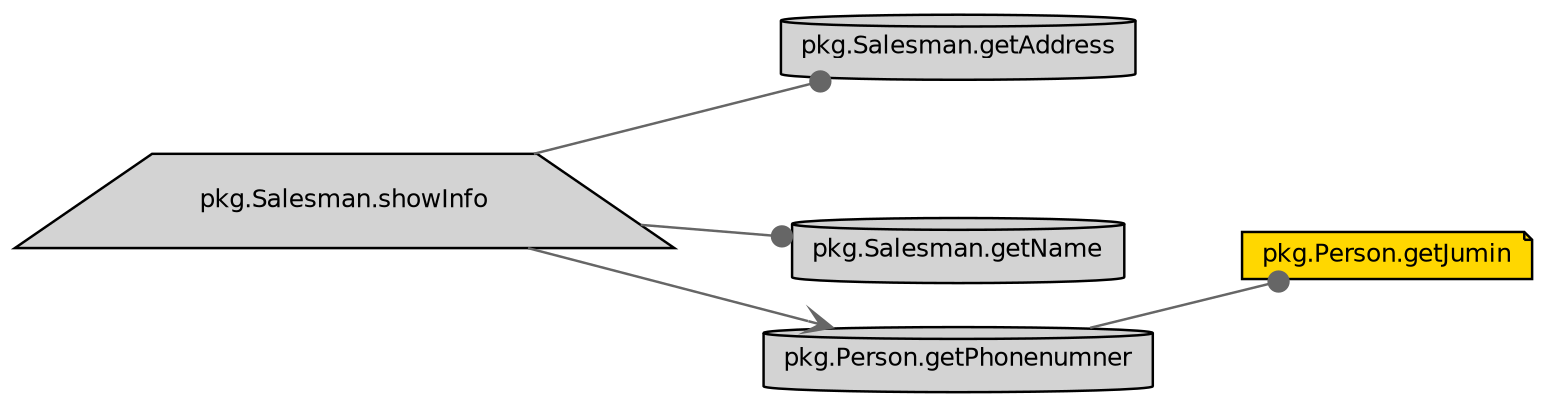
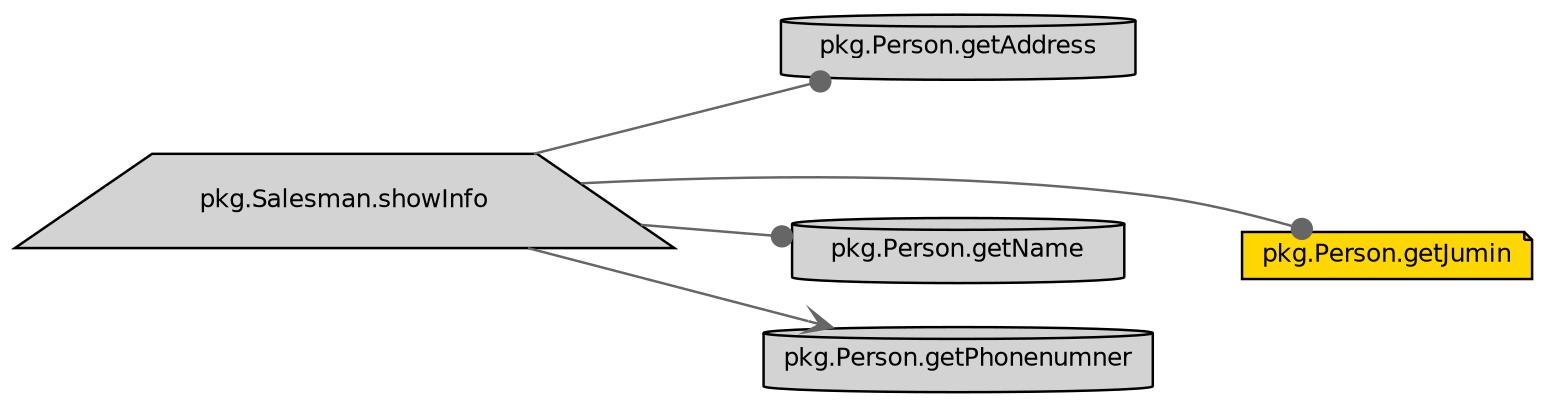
(958, 47) -> (958, 47)
(958, 251) -> (958, 251)
(1179, 306) -> (938, 180)
